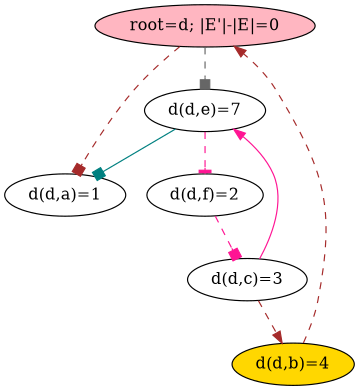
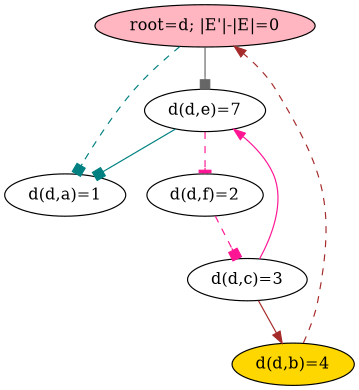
(205, 62) -> (205, 62)
(125, 100) -> (125, 100)
(267, 317) -> (267, 317)
